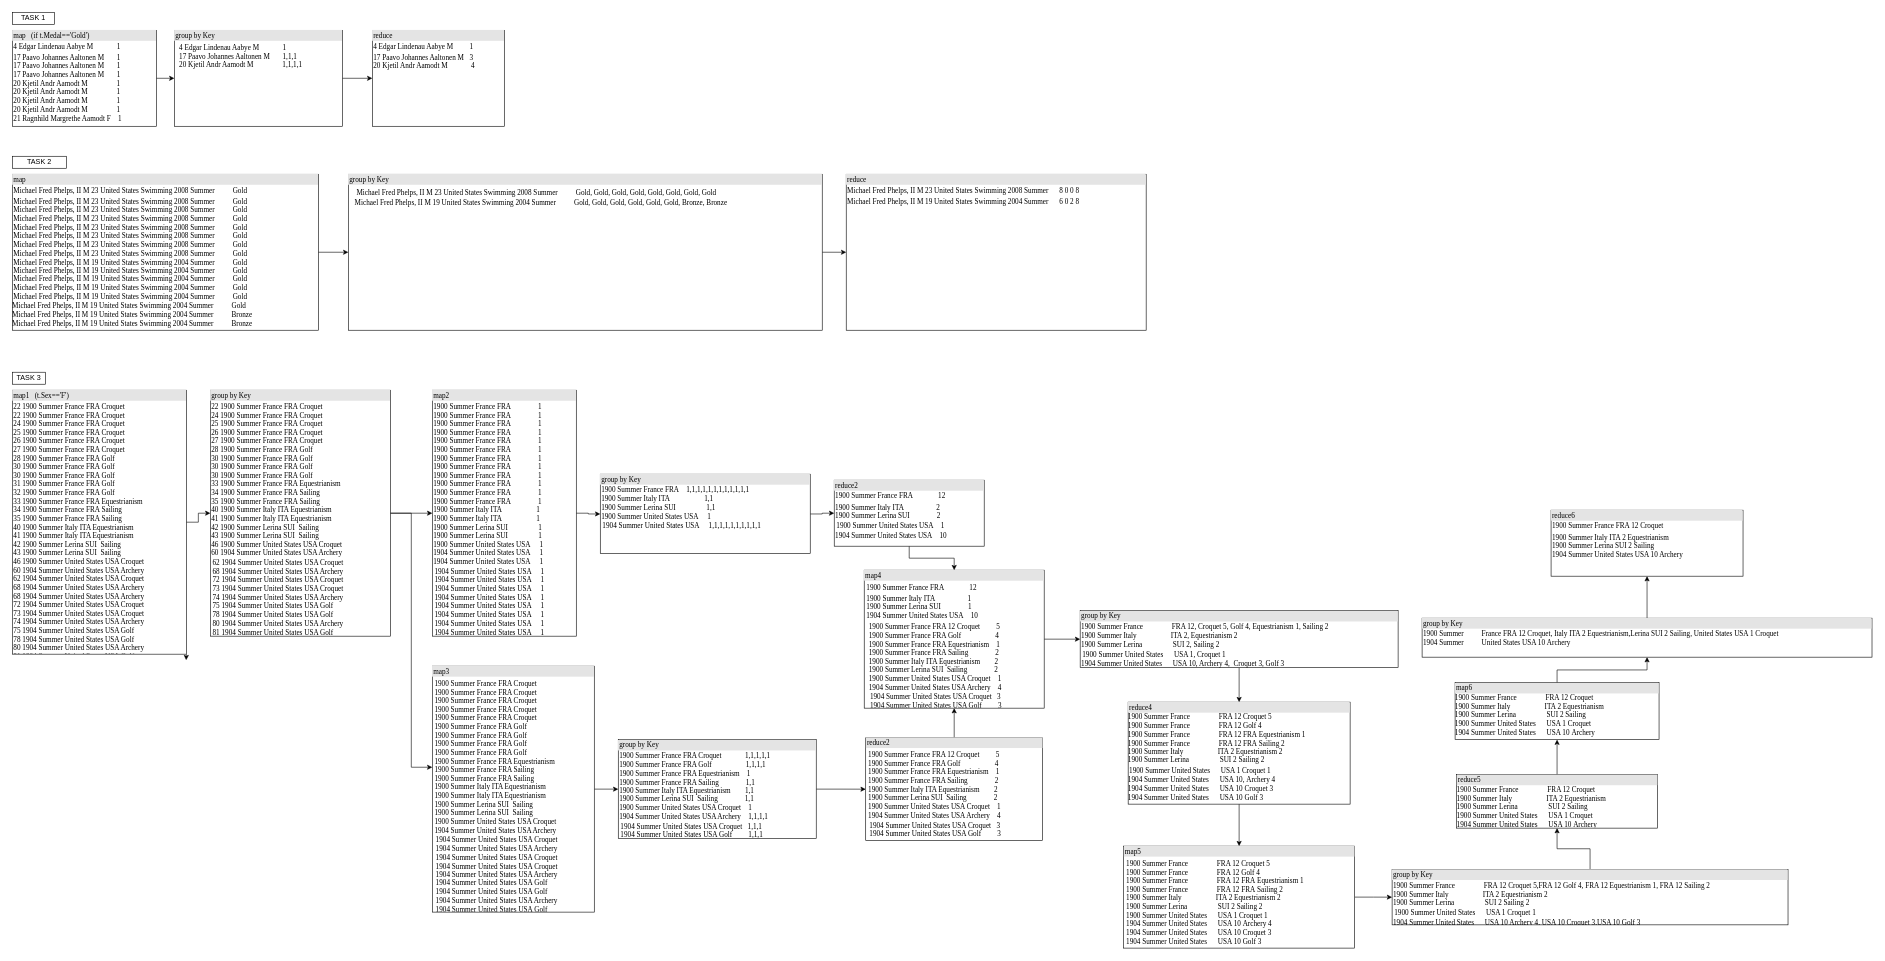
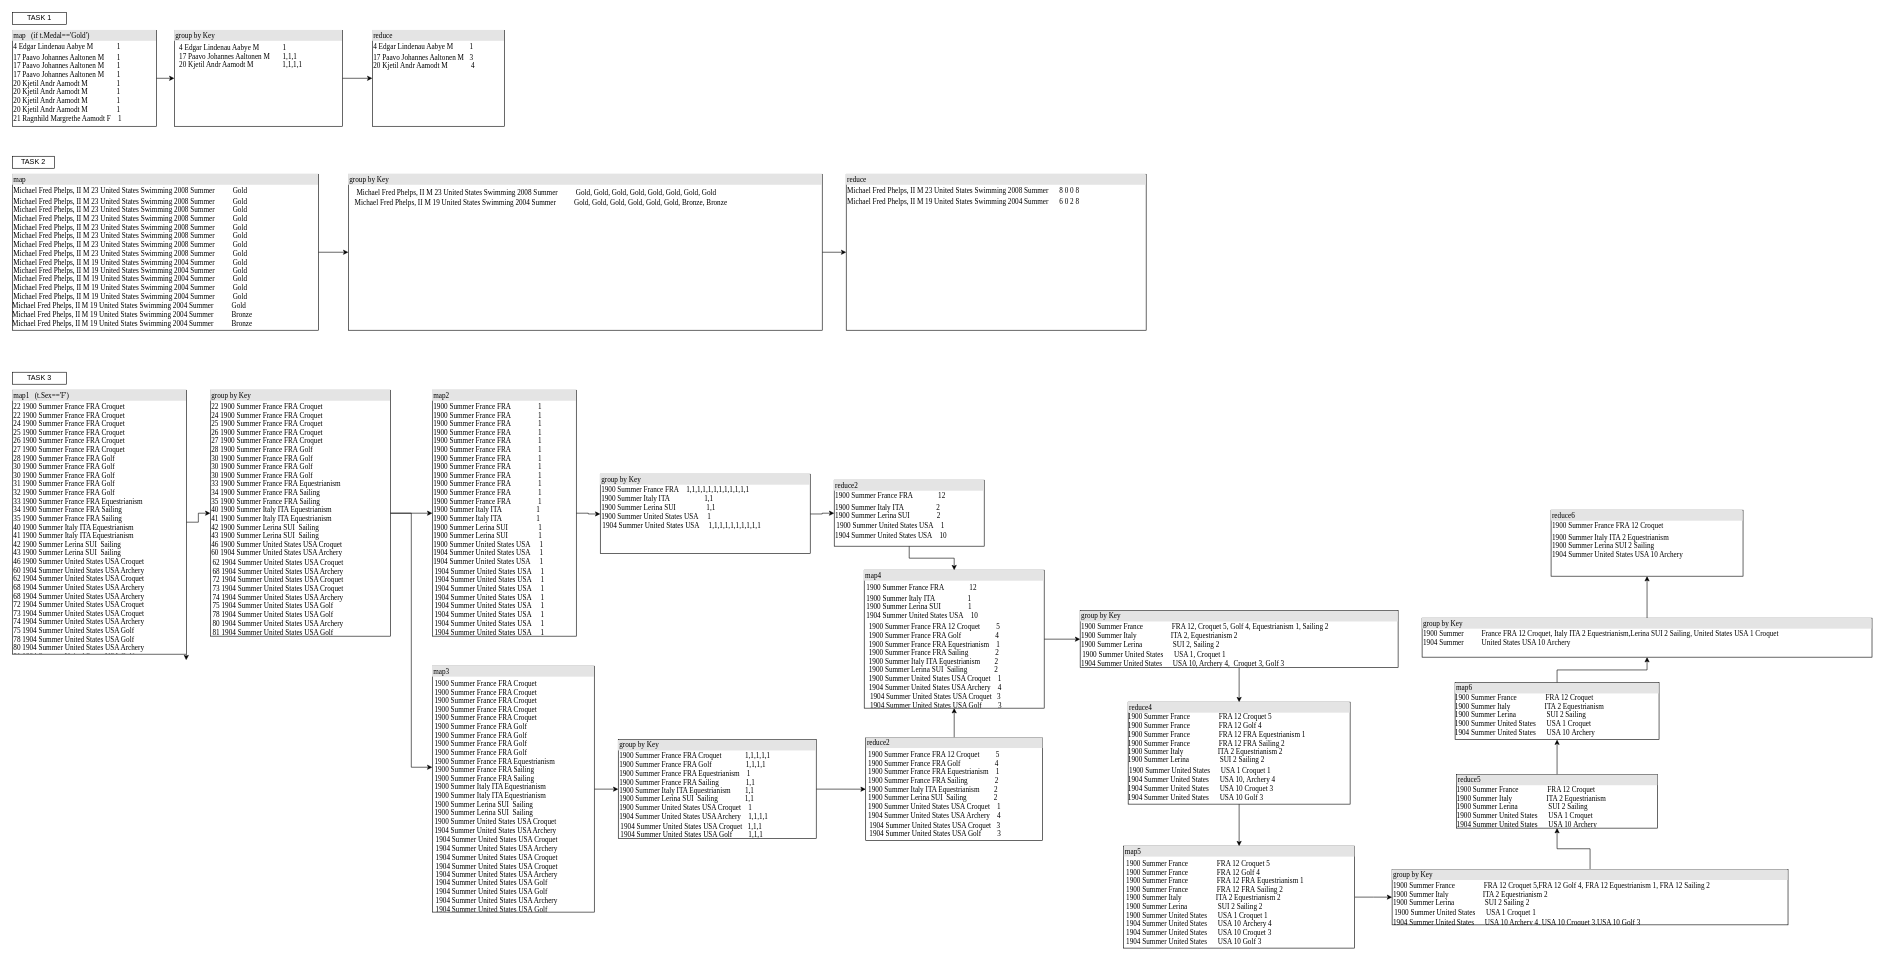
(33, 18) -> (39, 18)
(39, 162) -> (33, 162)
(29, 378) -> (39, 378)
